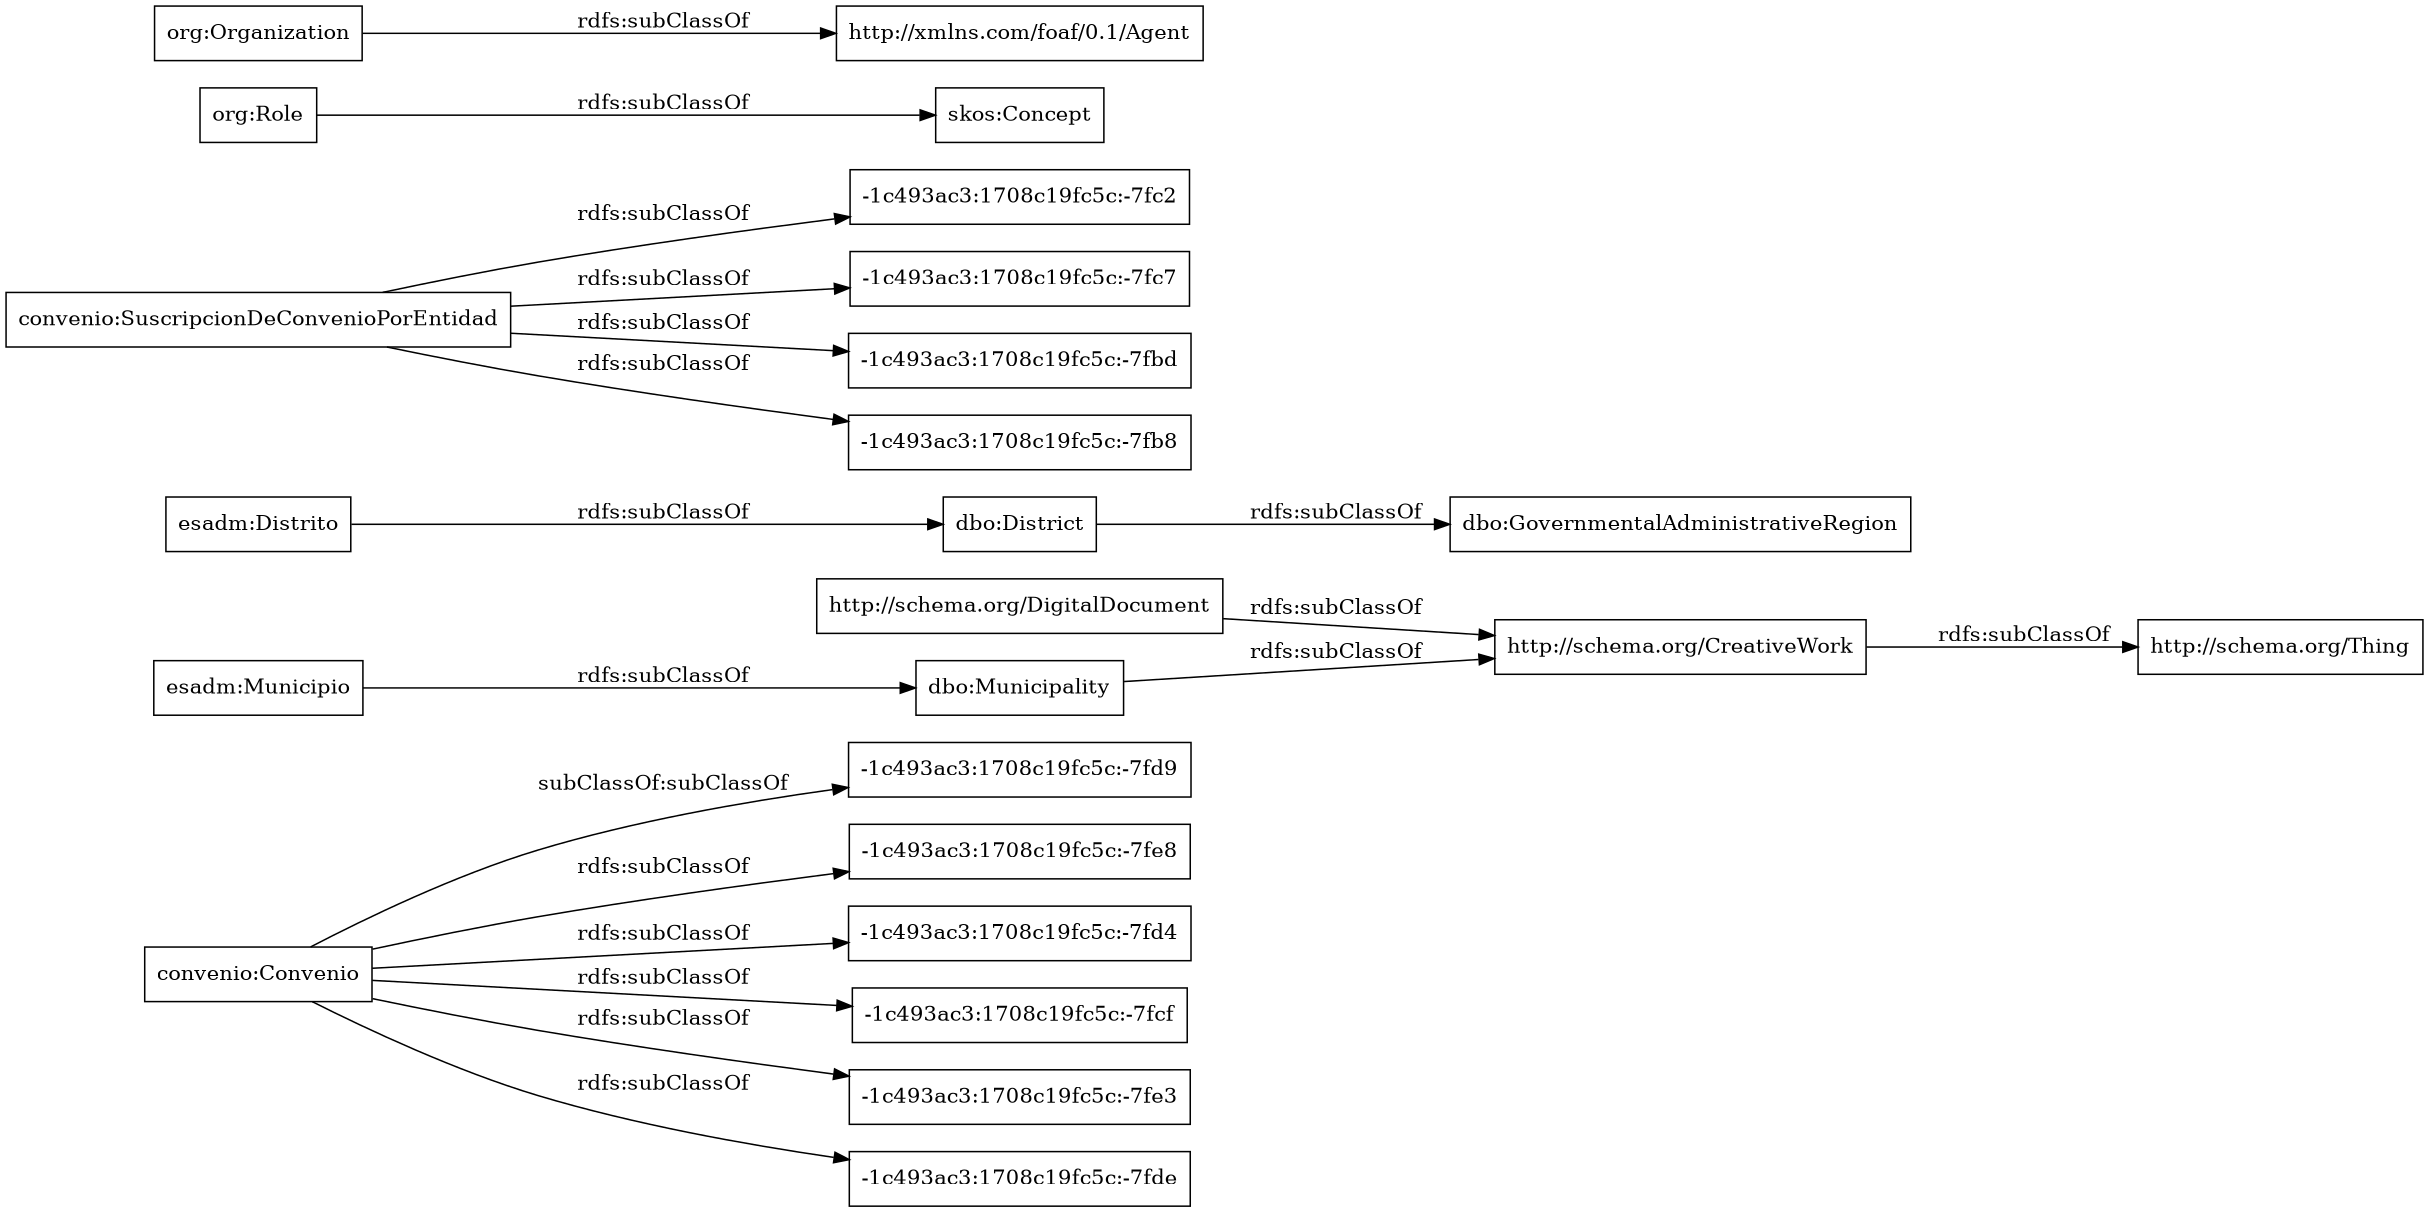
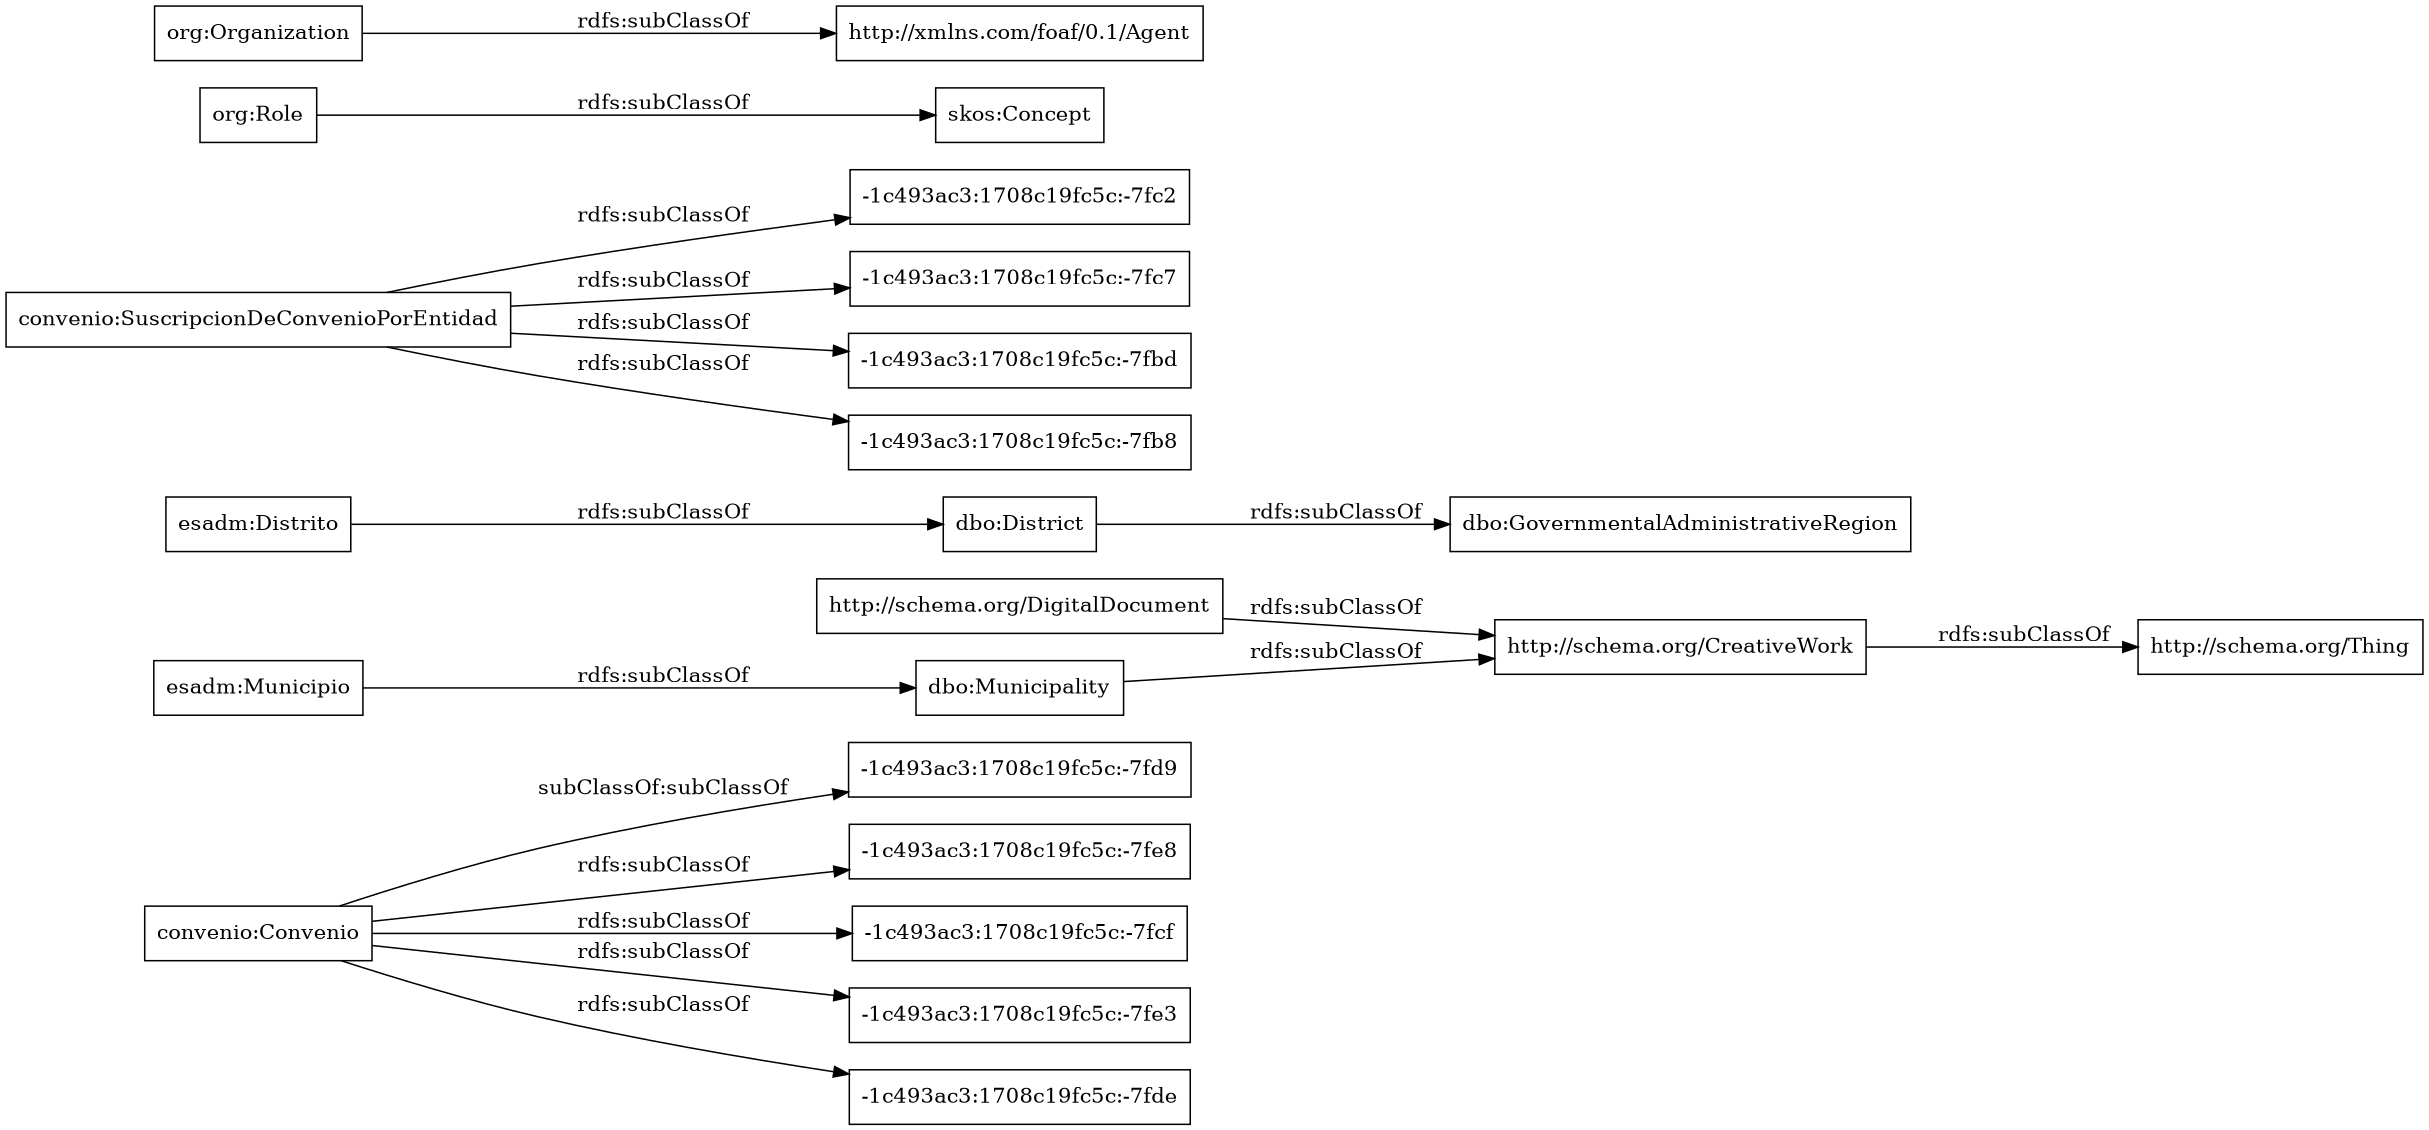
(1020, 933) -> none
